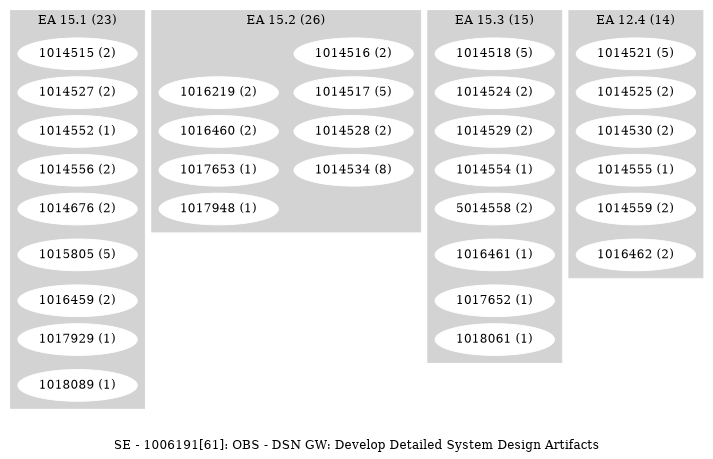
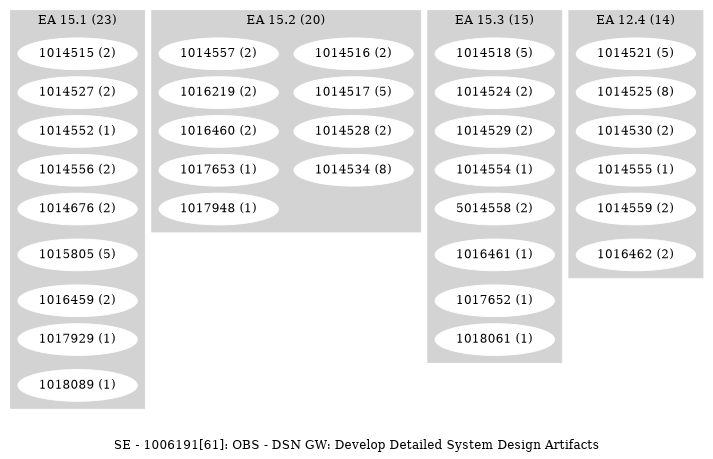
(286, 21) -> (286, 21)
none -> (219, 54)
(636, 93) -> (636, 93)
